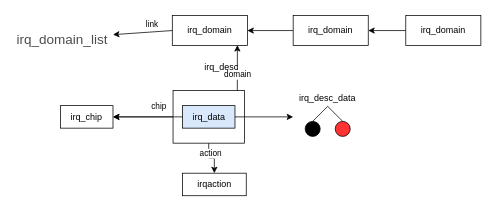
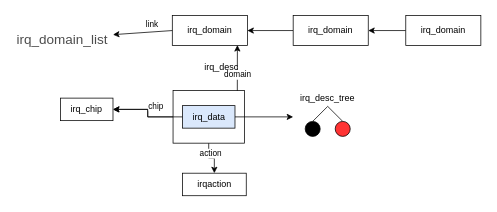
(327, 99) -> (327, 99)
(87, 117) -> (87, 109)
